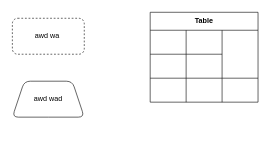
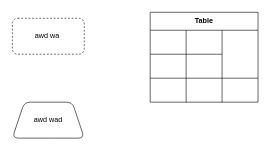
(48, 99) -> (48, 120)
